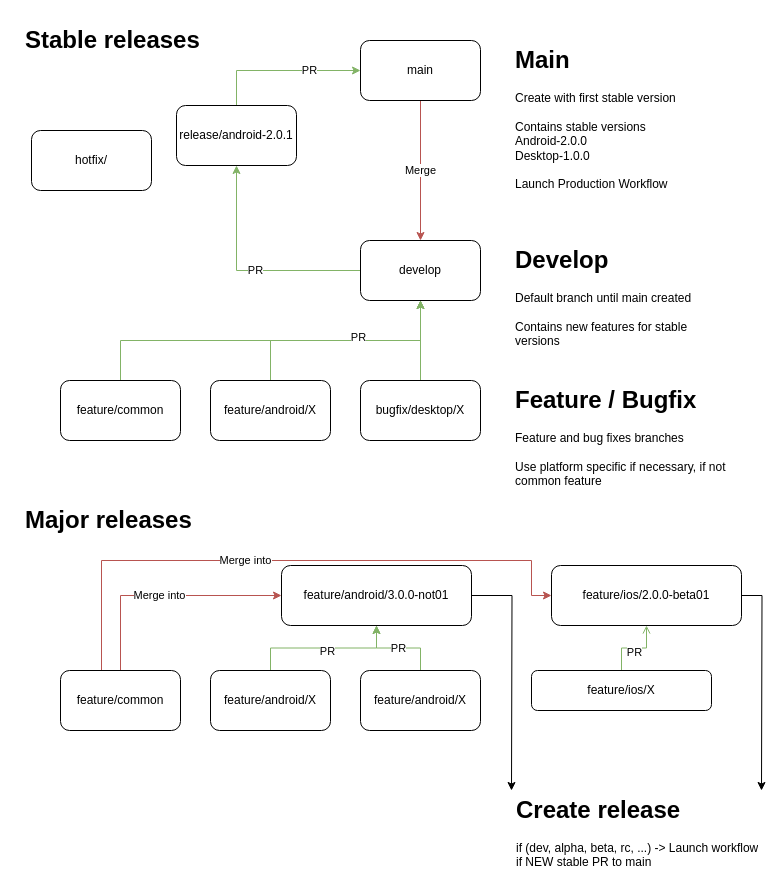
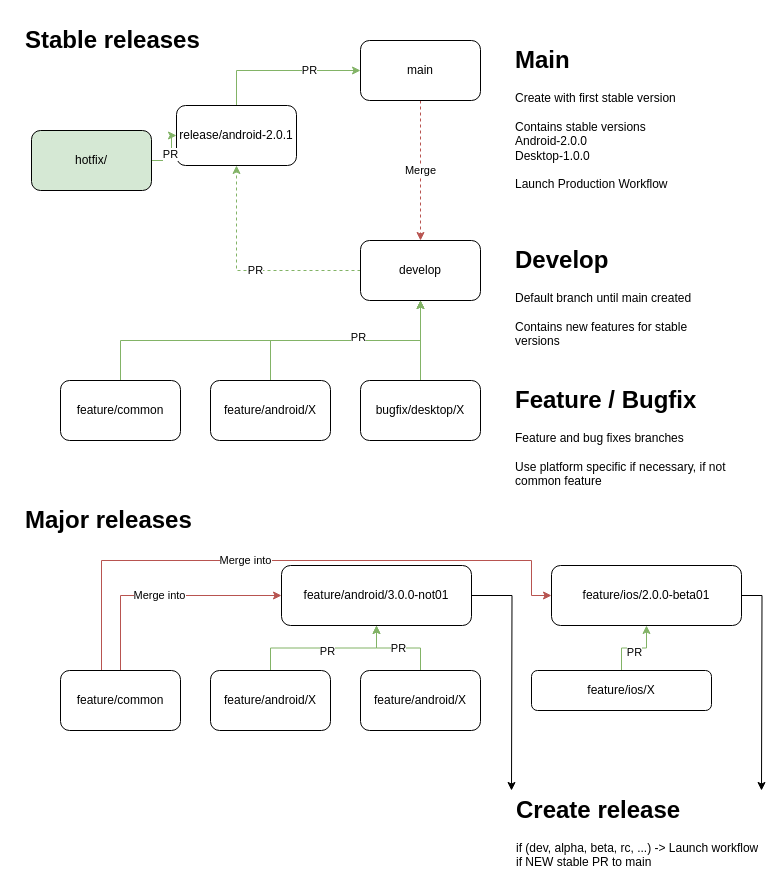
(421, 133) -> (421, 133)
none -> (172, 147)
(92, 161) -> (92, 161)
(237, 227) -> (237, 227)
(647, 631) -> (647, 633)
